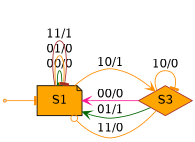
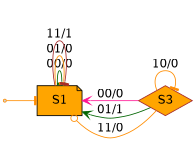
(111, 69) -> none
